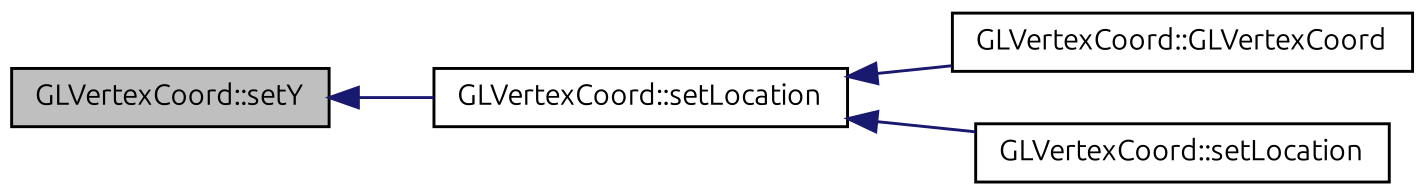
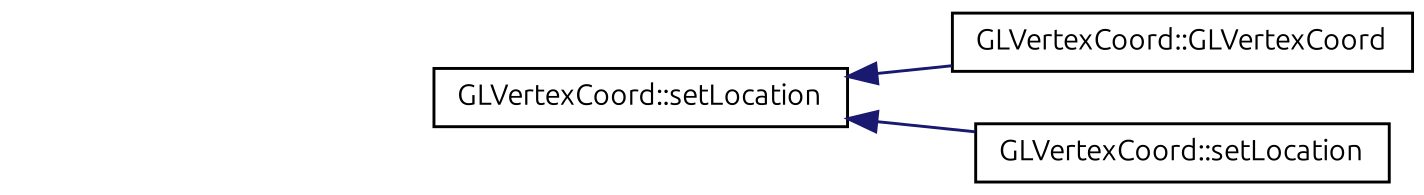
(170, 98) -> none
